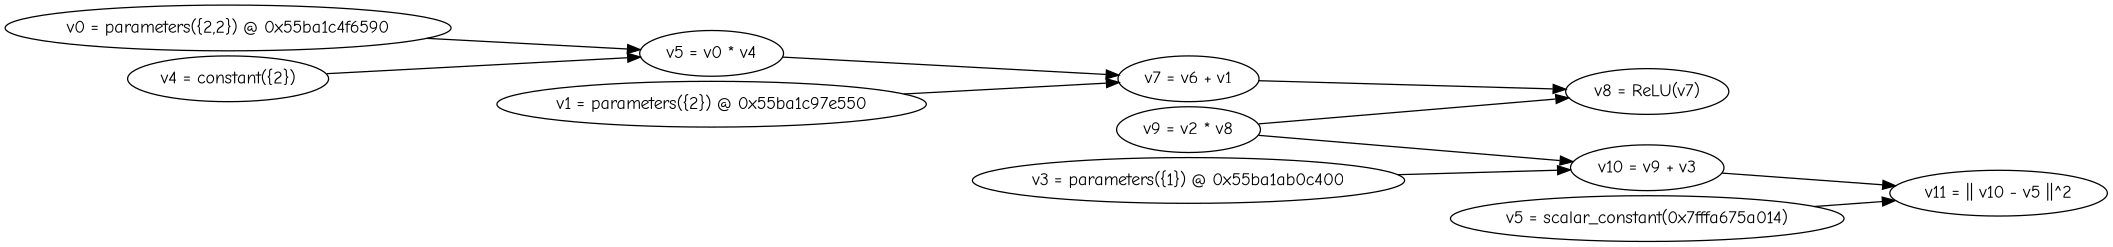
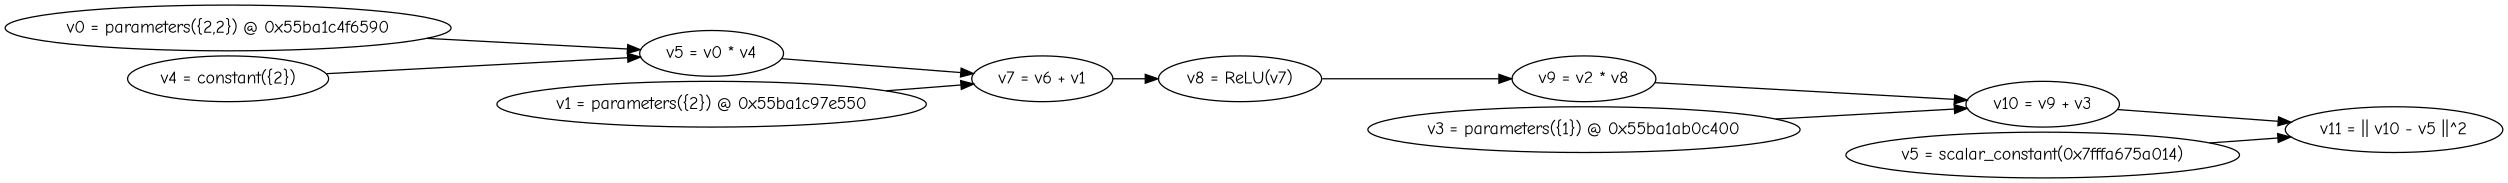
(1407, 111) -> (1410, 79)
